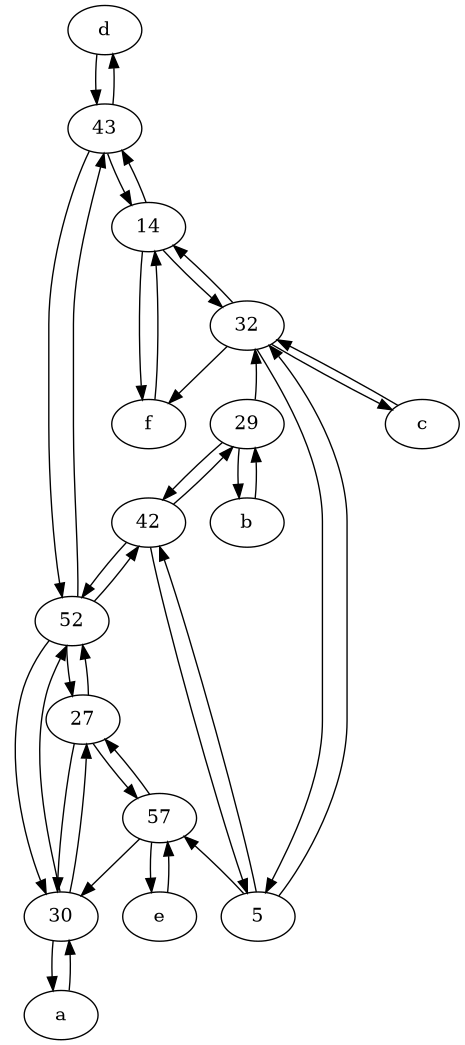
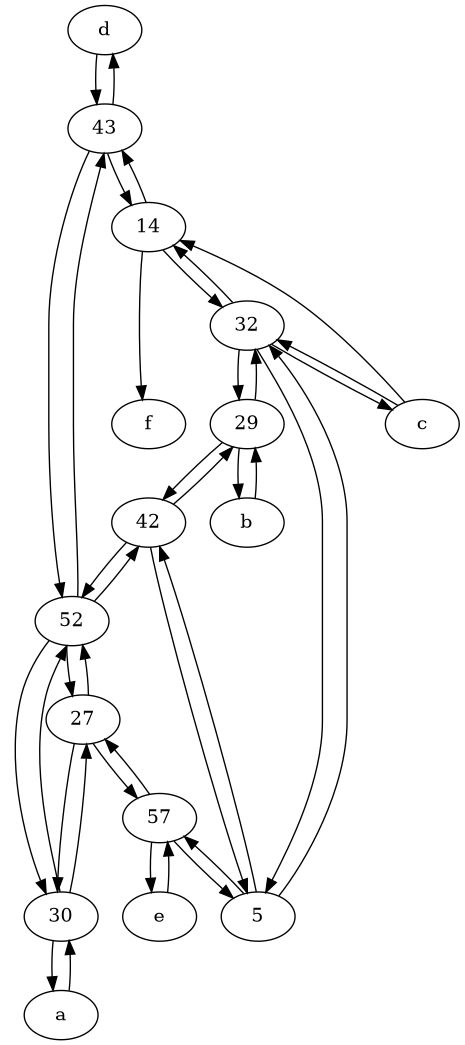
(158, 333) -> (309, 310)
(203, 370) -> (238, 368)
(115, 862) -> (198, 866)
